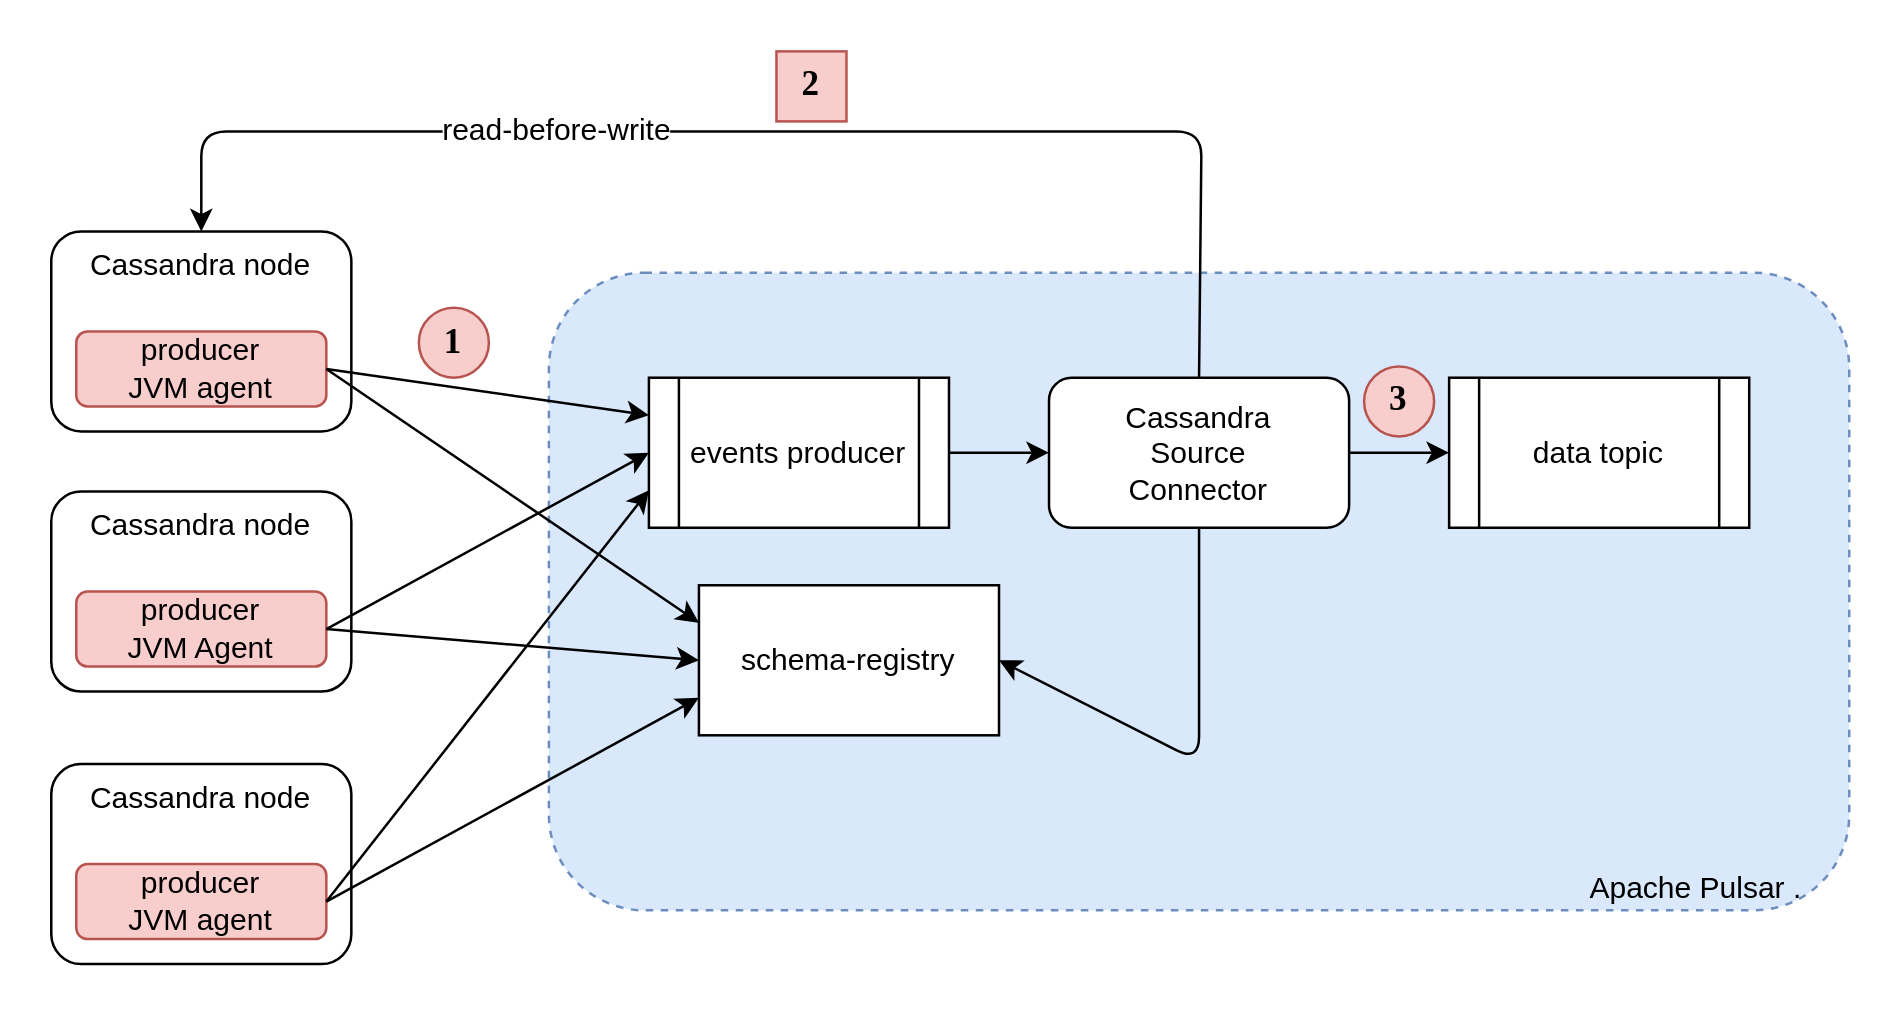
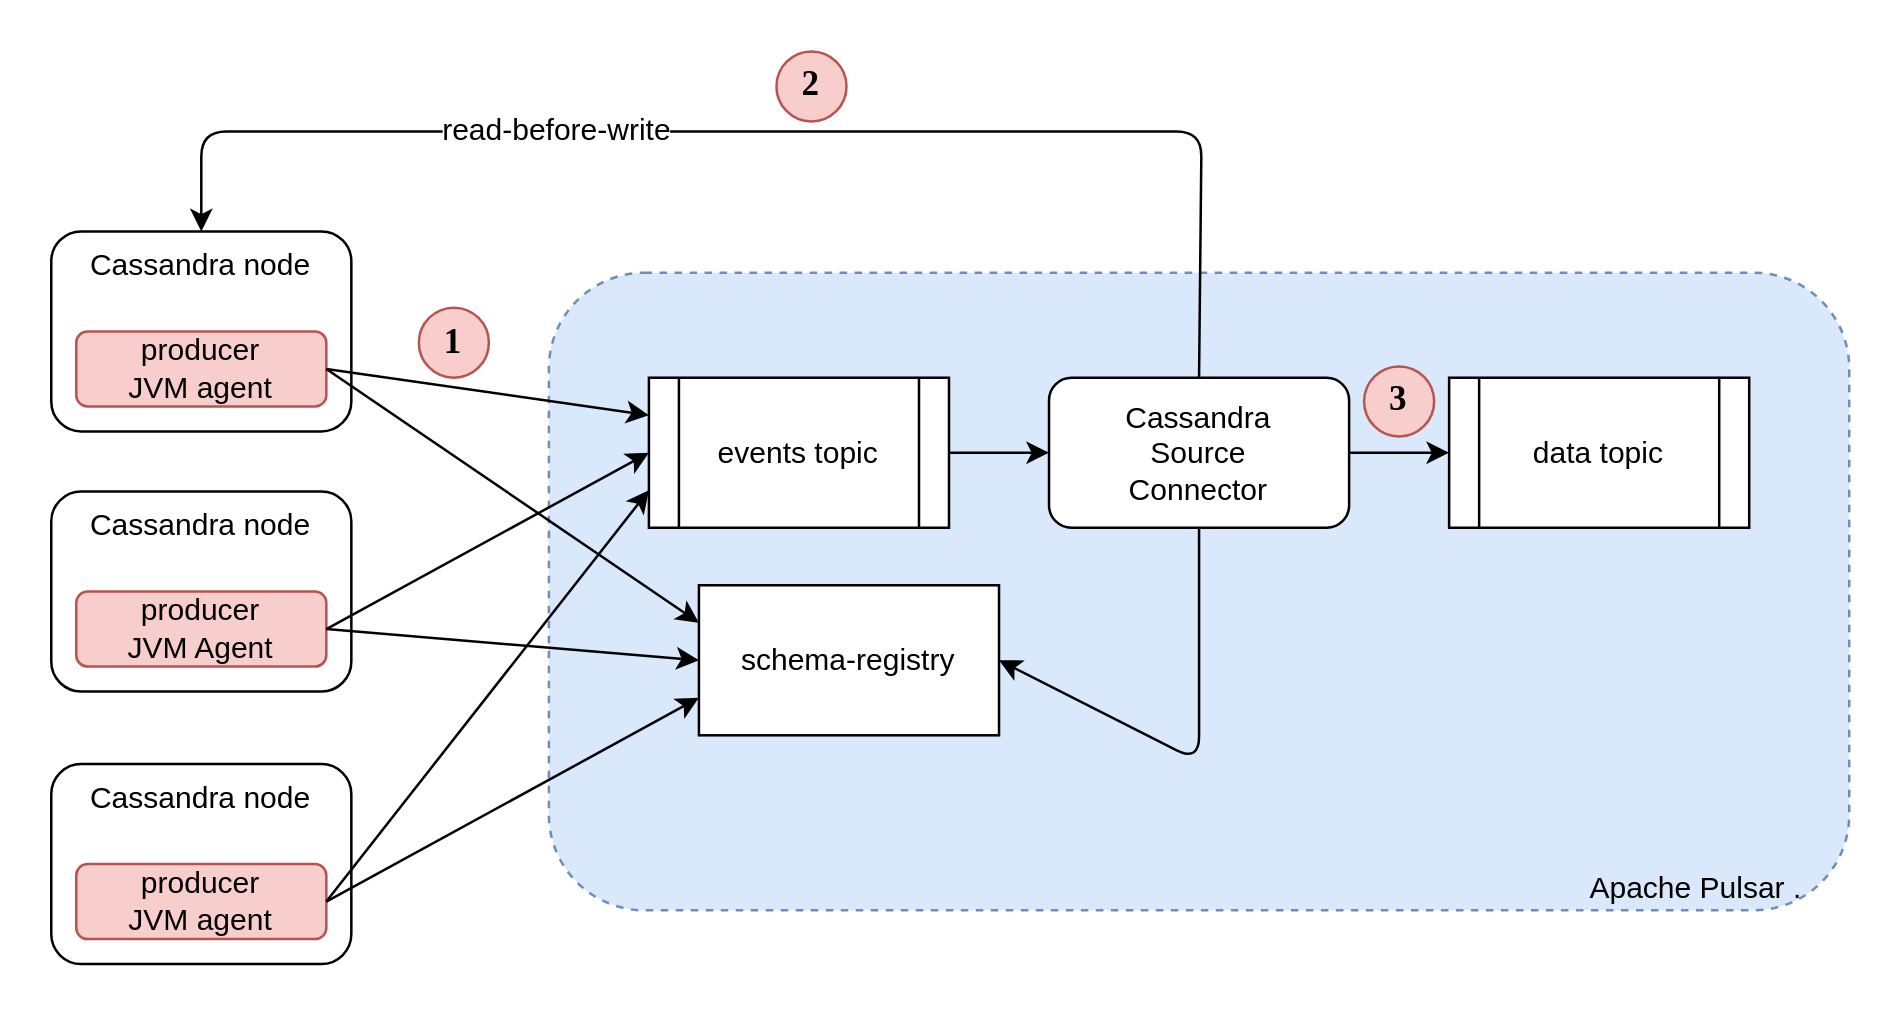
(811, 86) -> (811, 86)
(799, 454) -> (799, 454)
